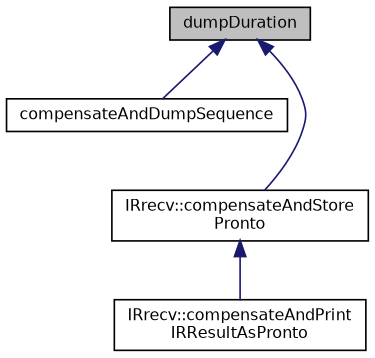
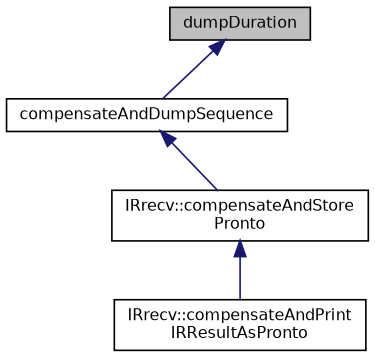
(305, 121) -> (195, 167)
